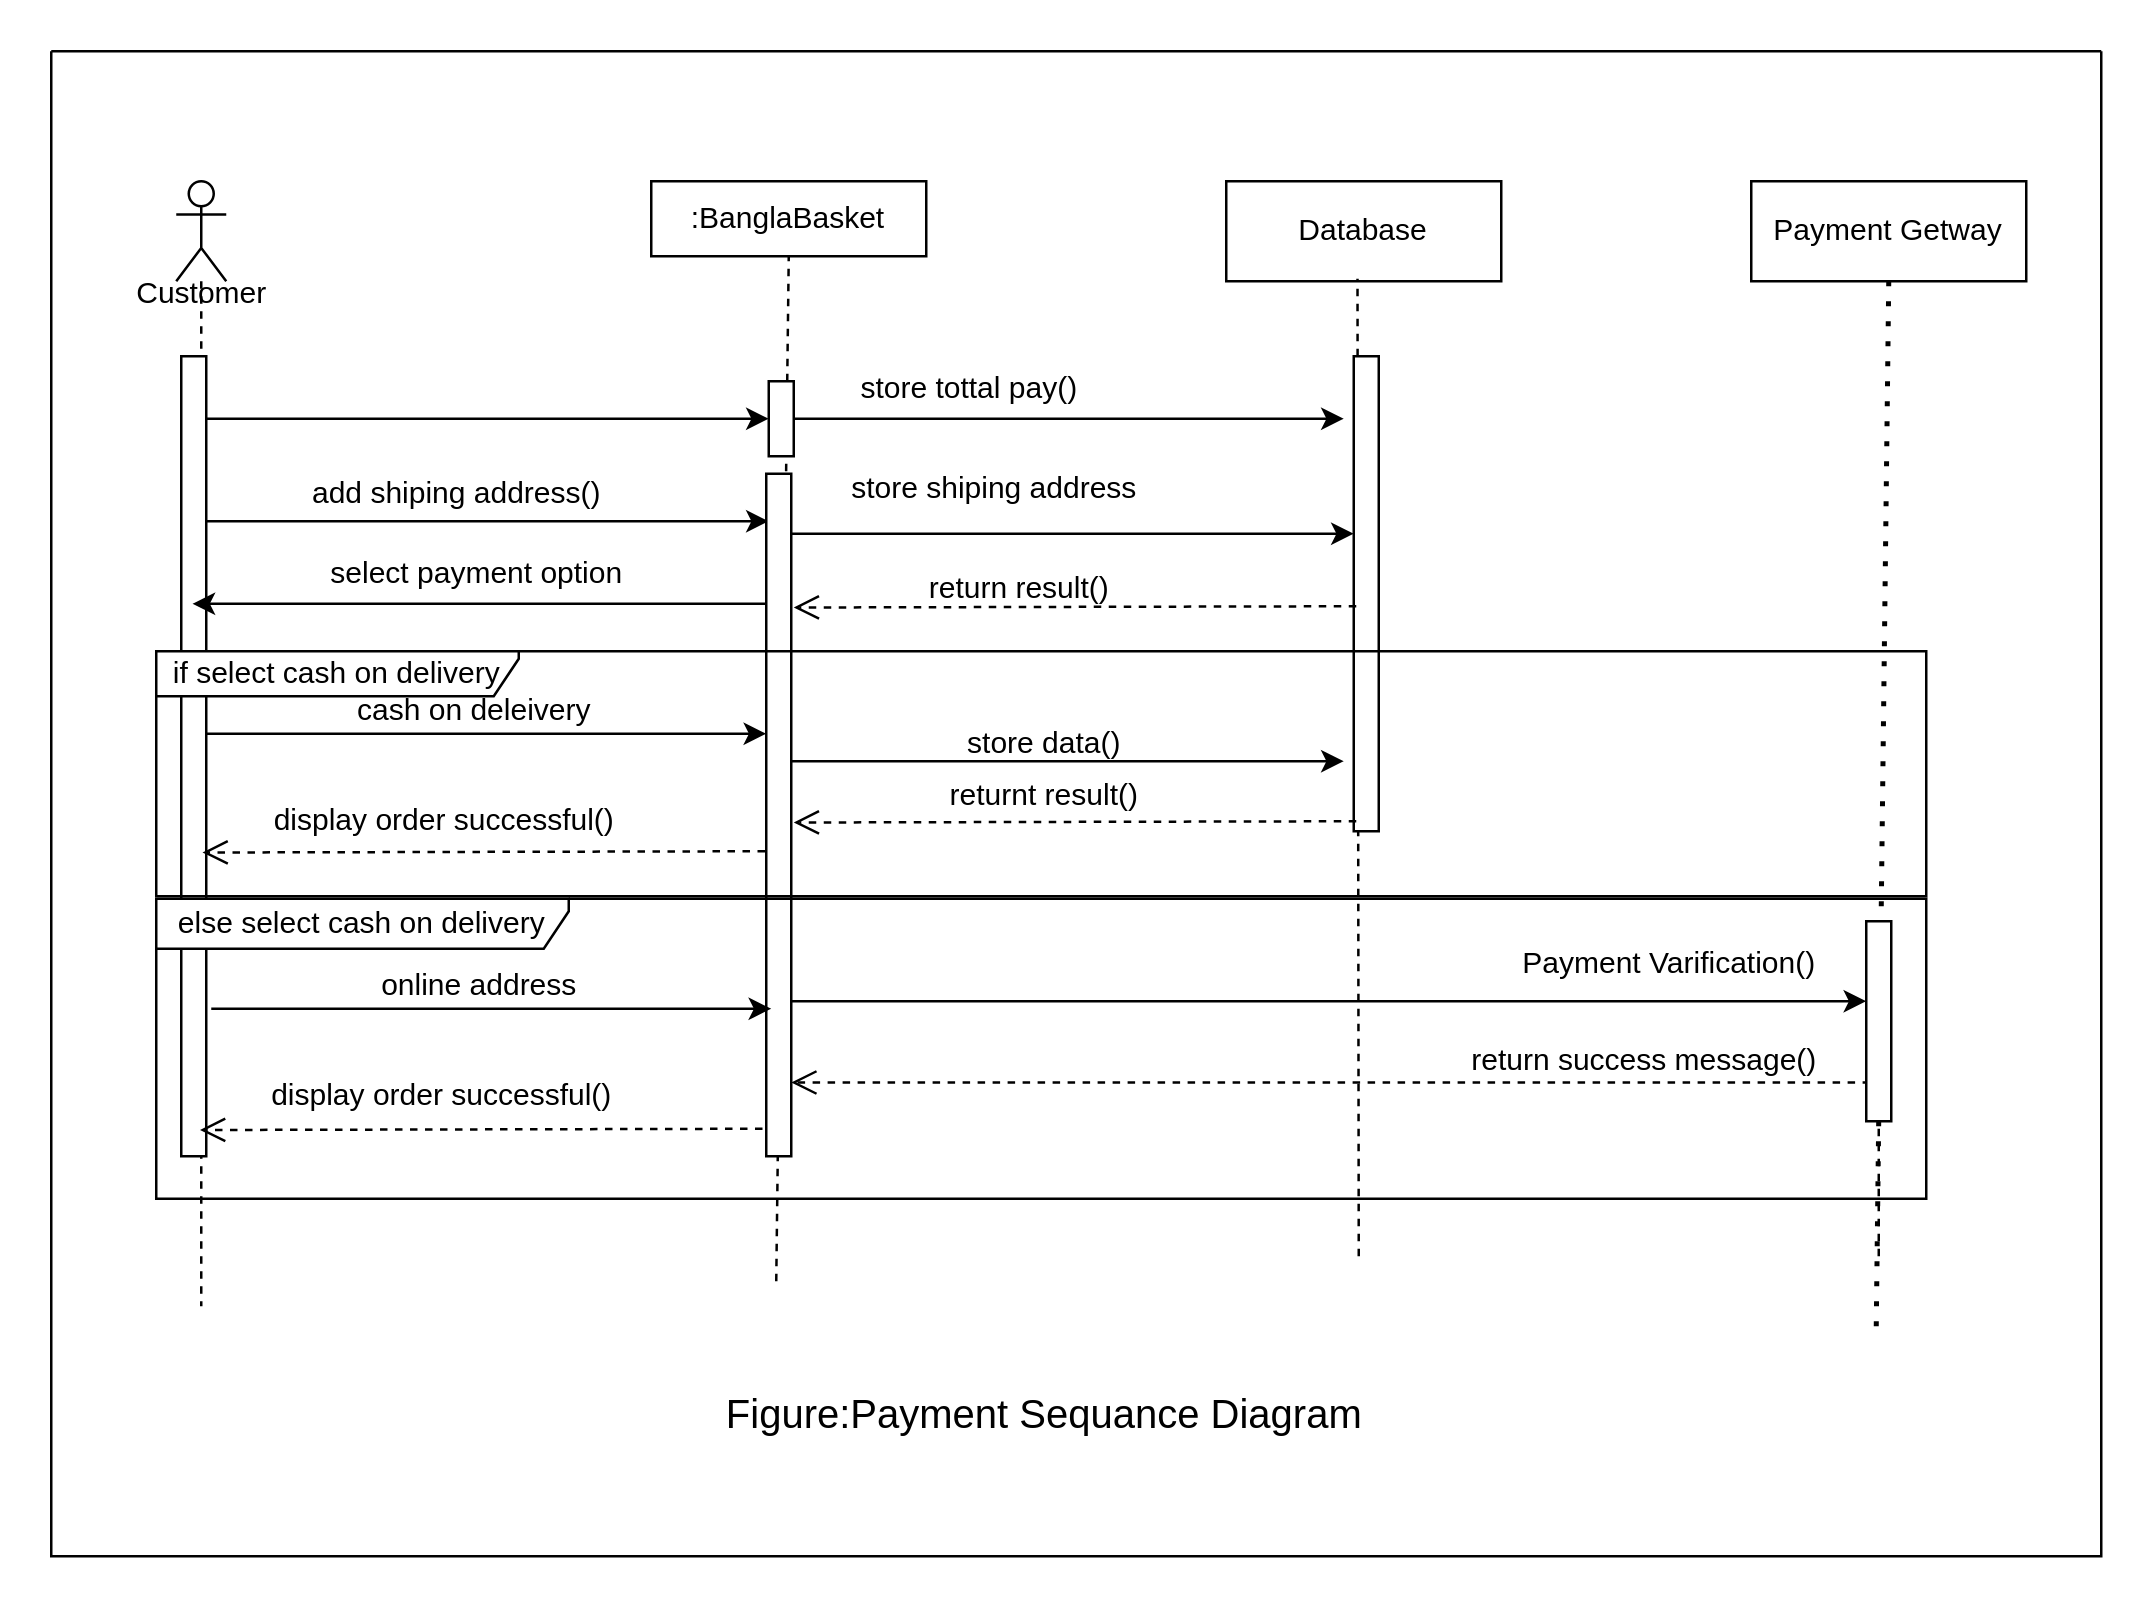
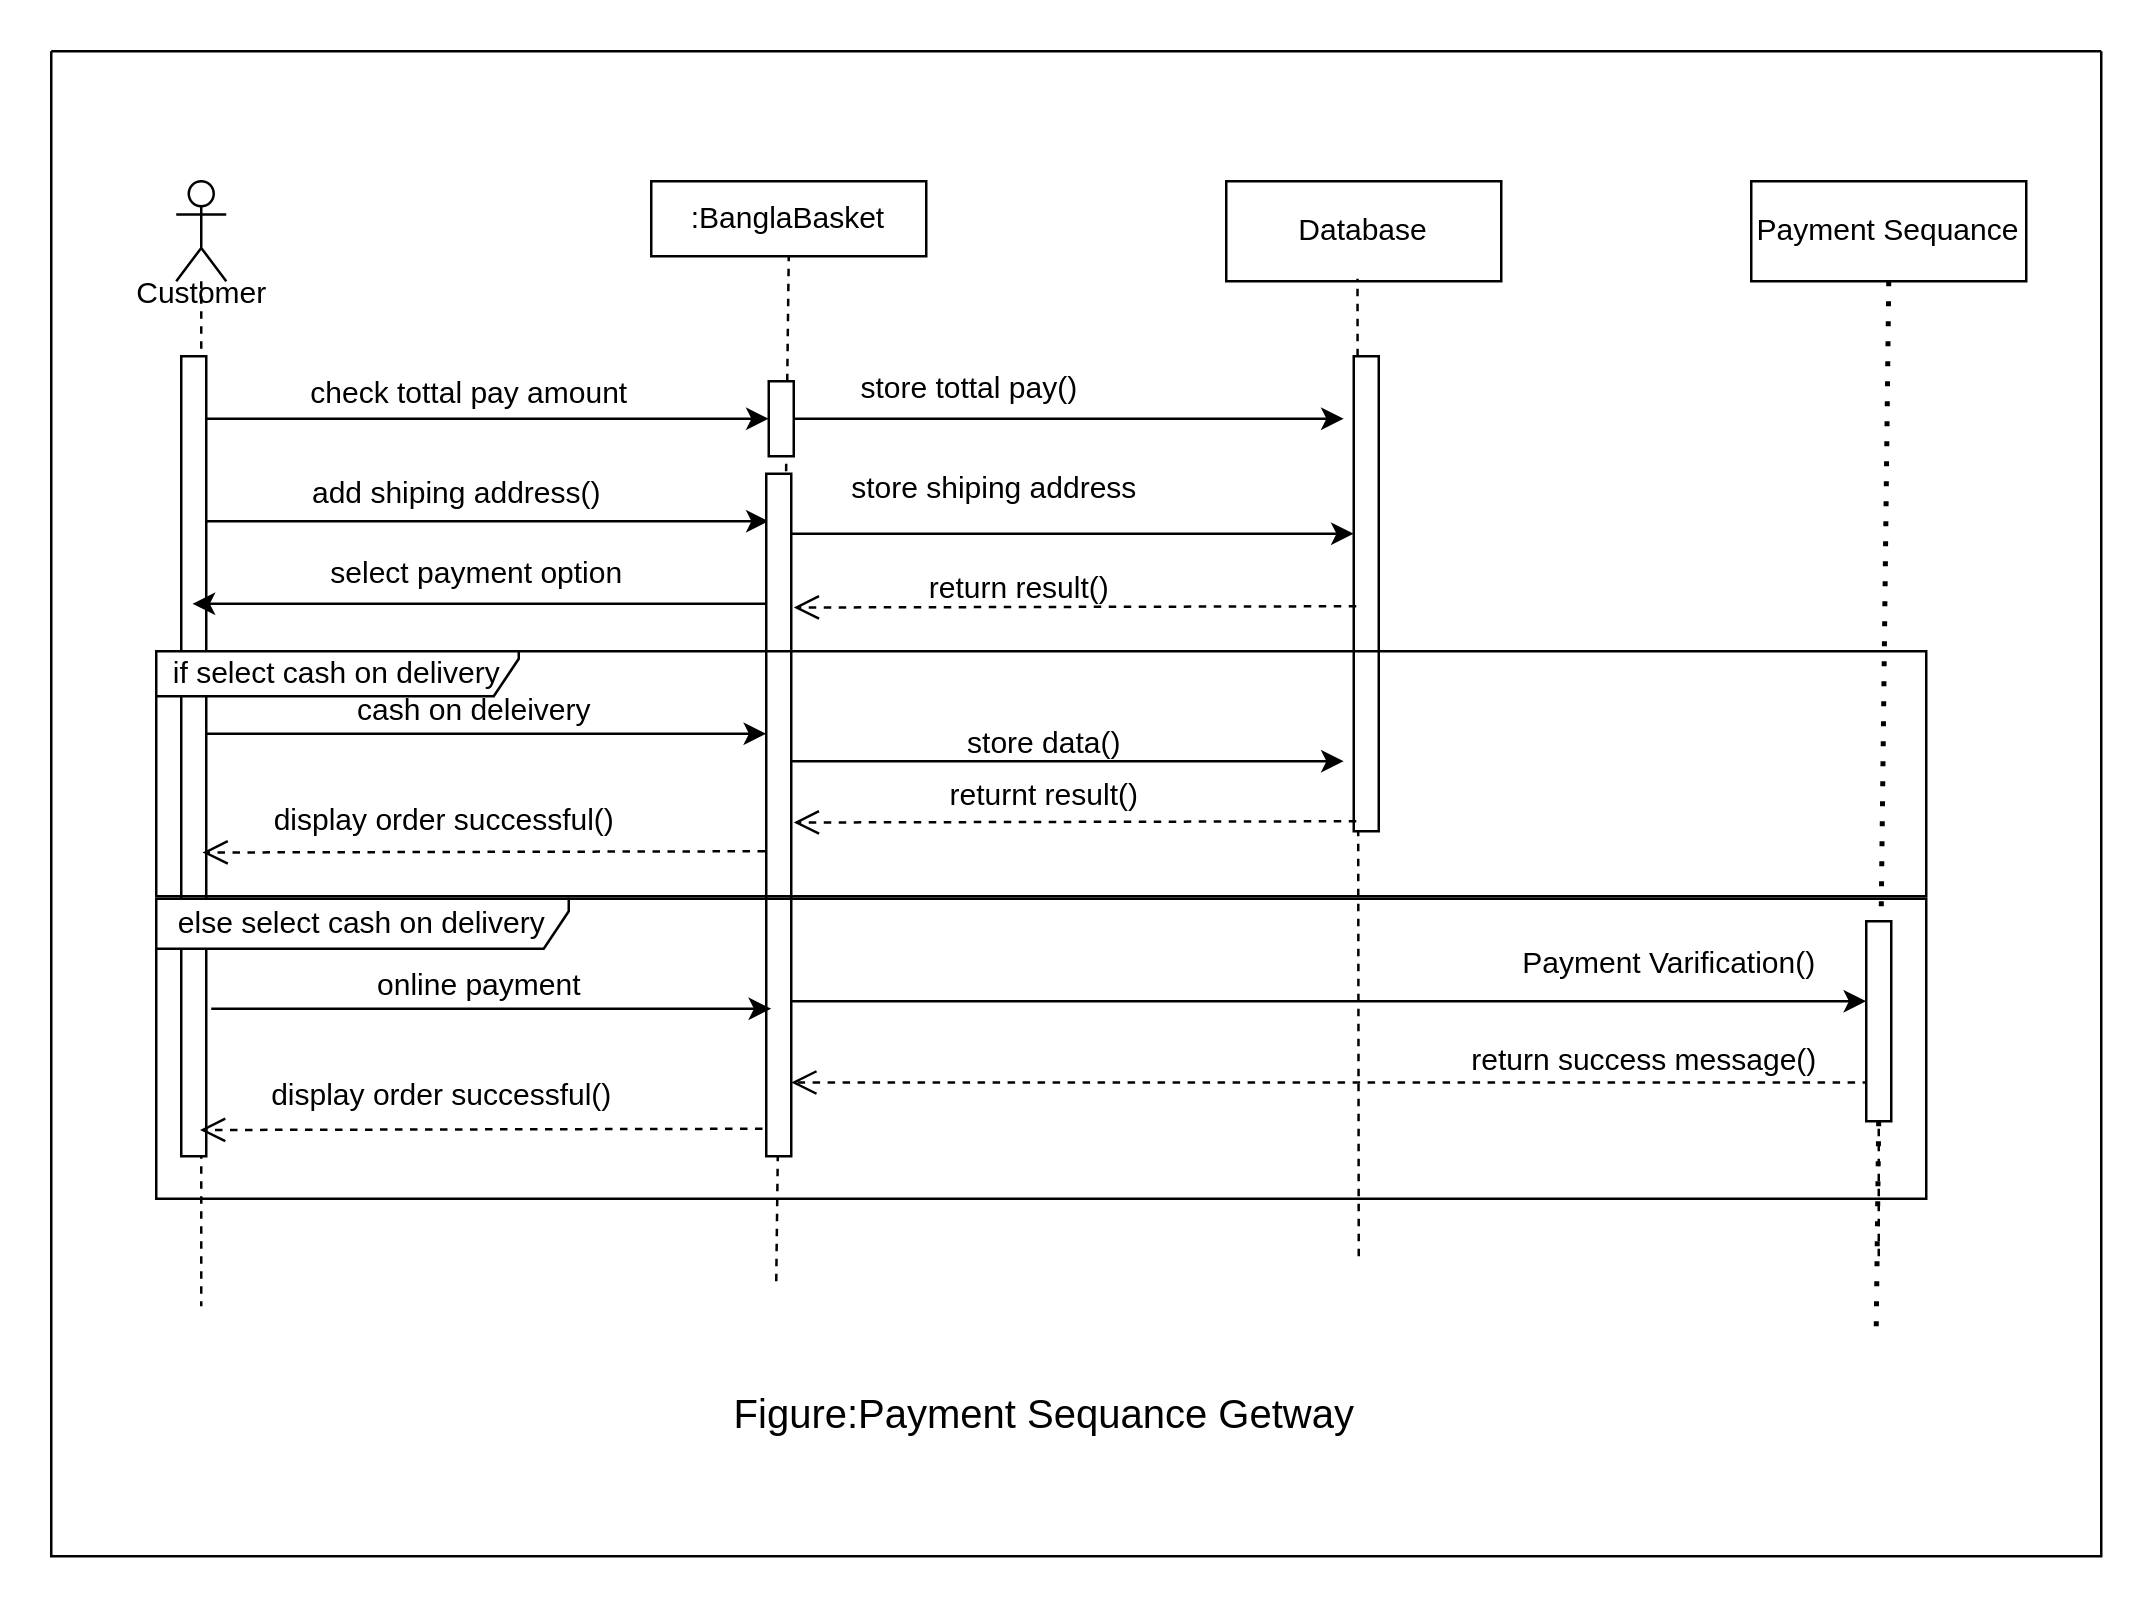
(1889, 231) -> (1889, 231)
none -> (469, 394)
(480, 986) -> (480, 986)
(1045, 1414) -> (1045, 1414)
